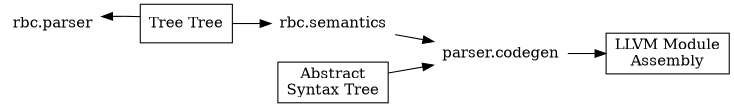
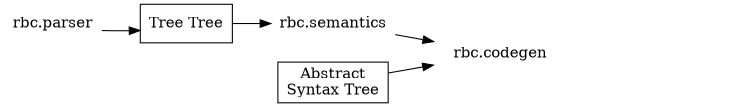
(126, 16) -> (115, 31)
(501, 54) -> (501, 54)
(668, 54) -> none
